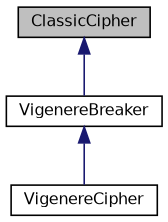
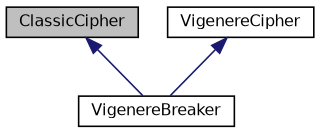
(84, 164) -> (193, 73)
